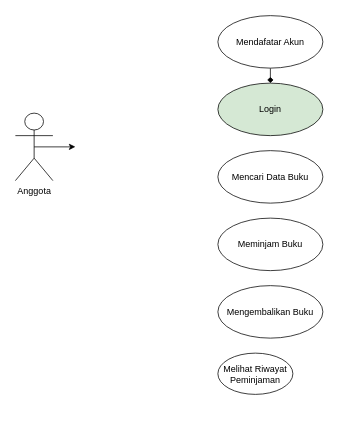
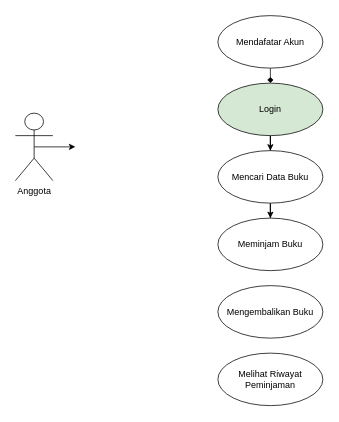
none -> (270, 145)
none -> (270, 213)
(255, 374) -> (270, 379)
